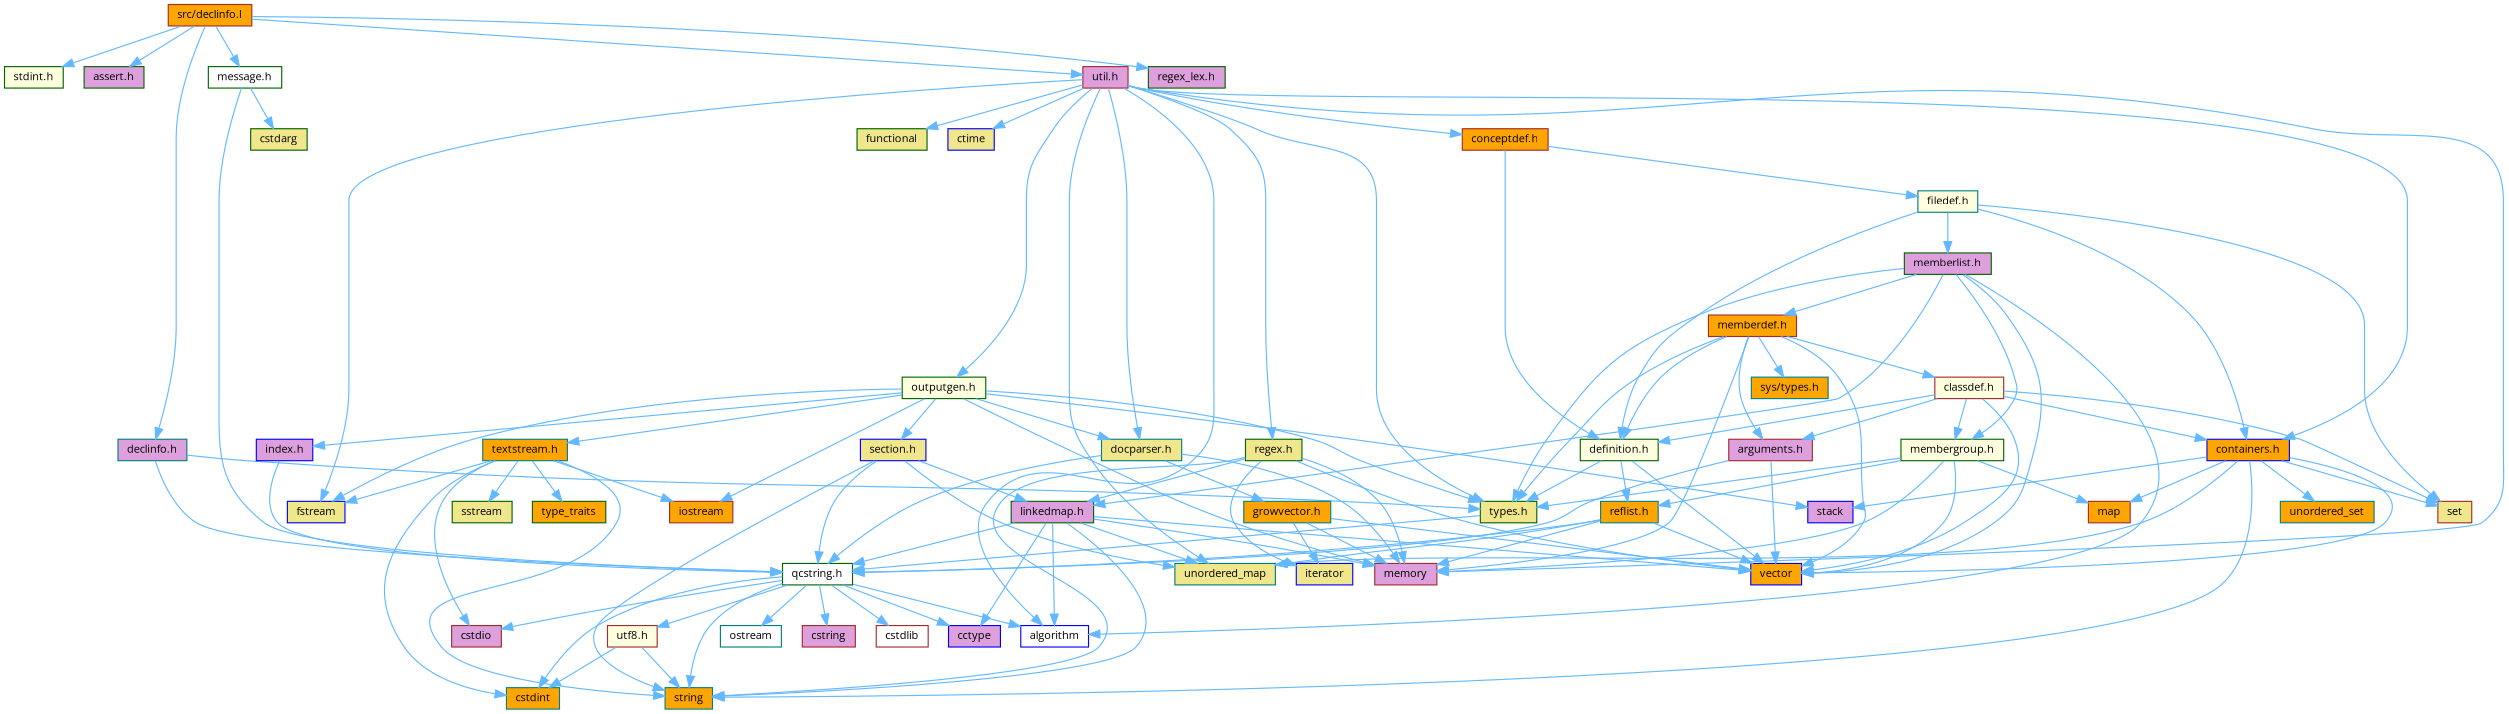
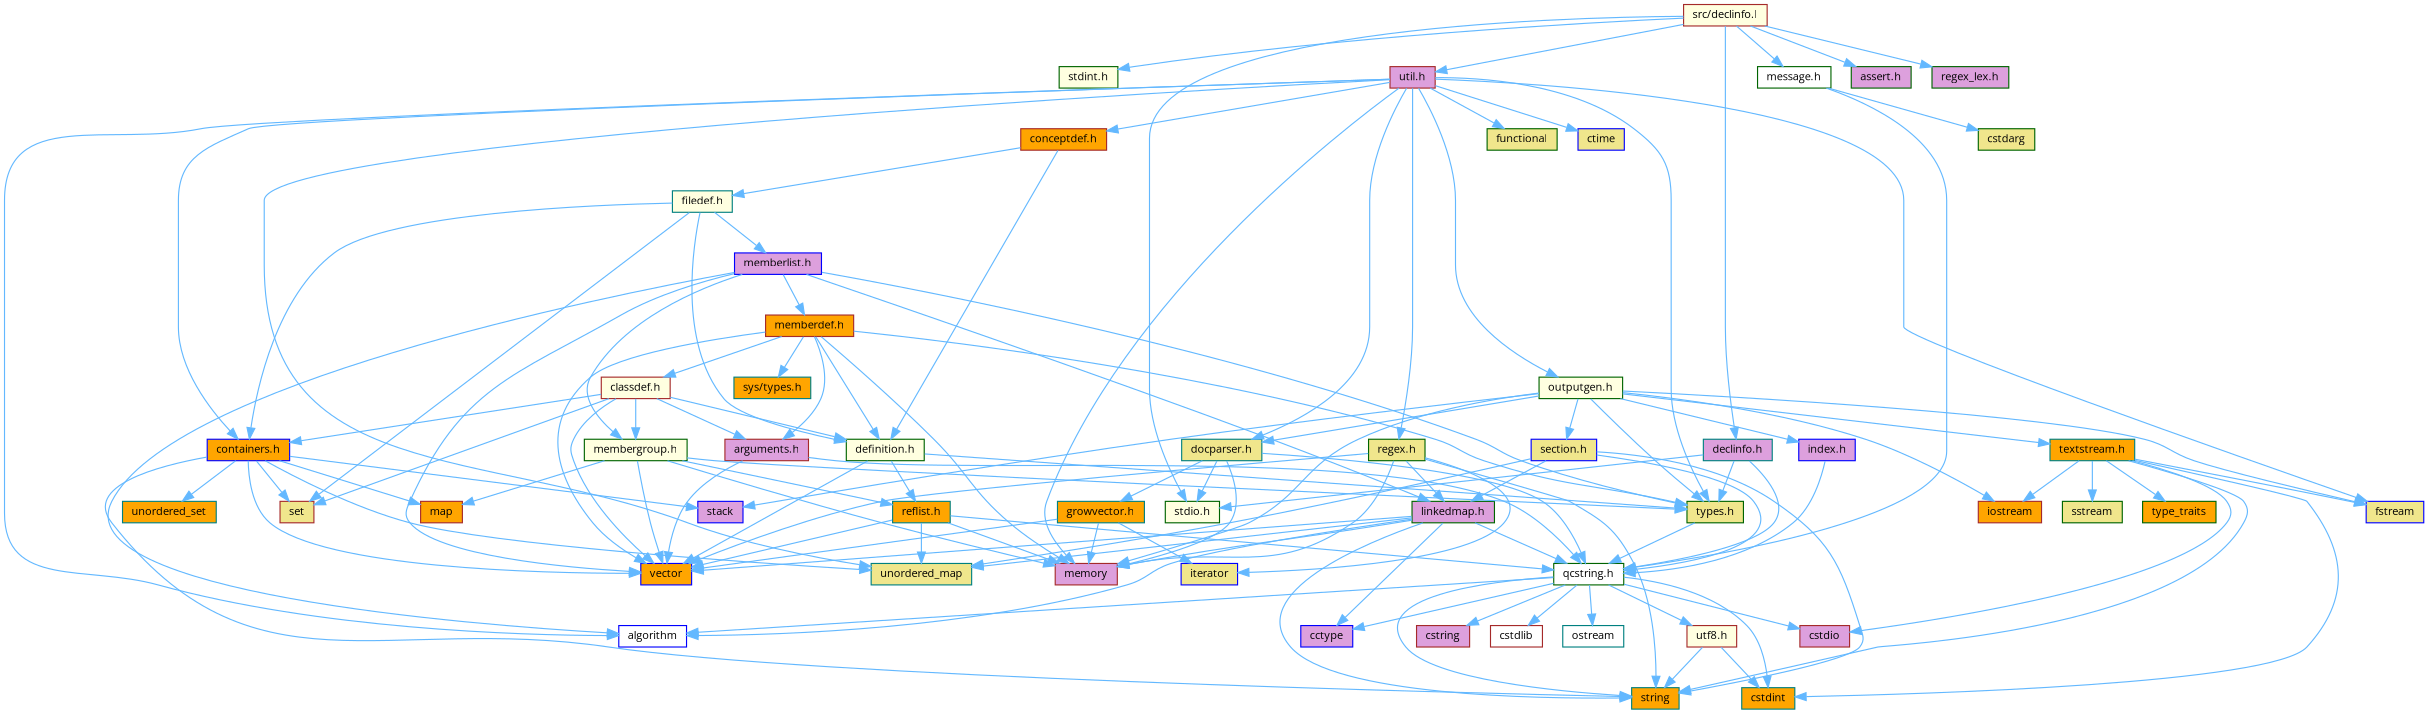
(210, 15) -> (1725, 15)
(1948, 264) -> (778, 264)
none -> (1192, 512)
